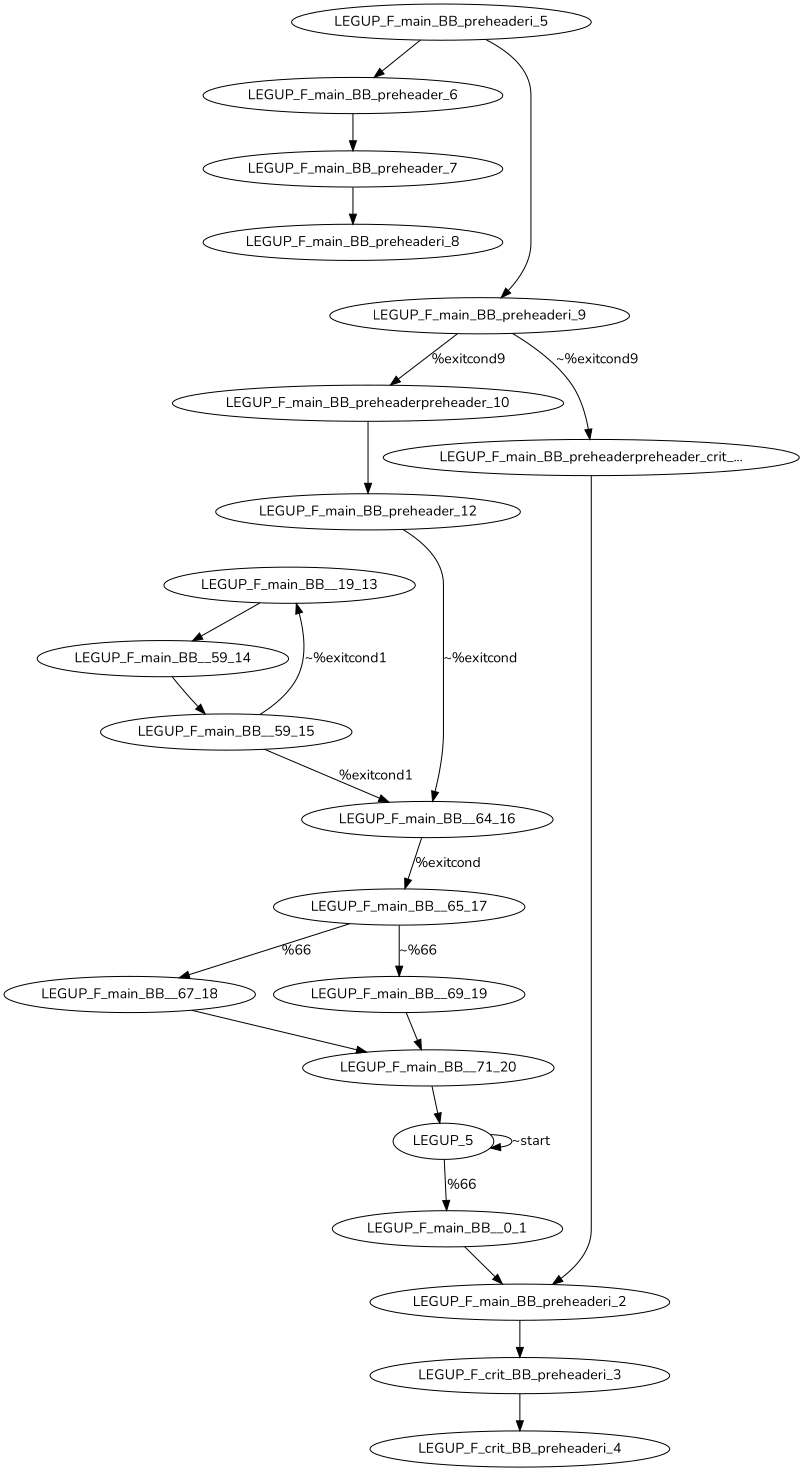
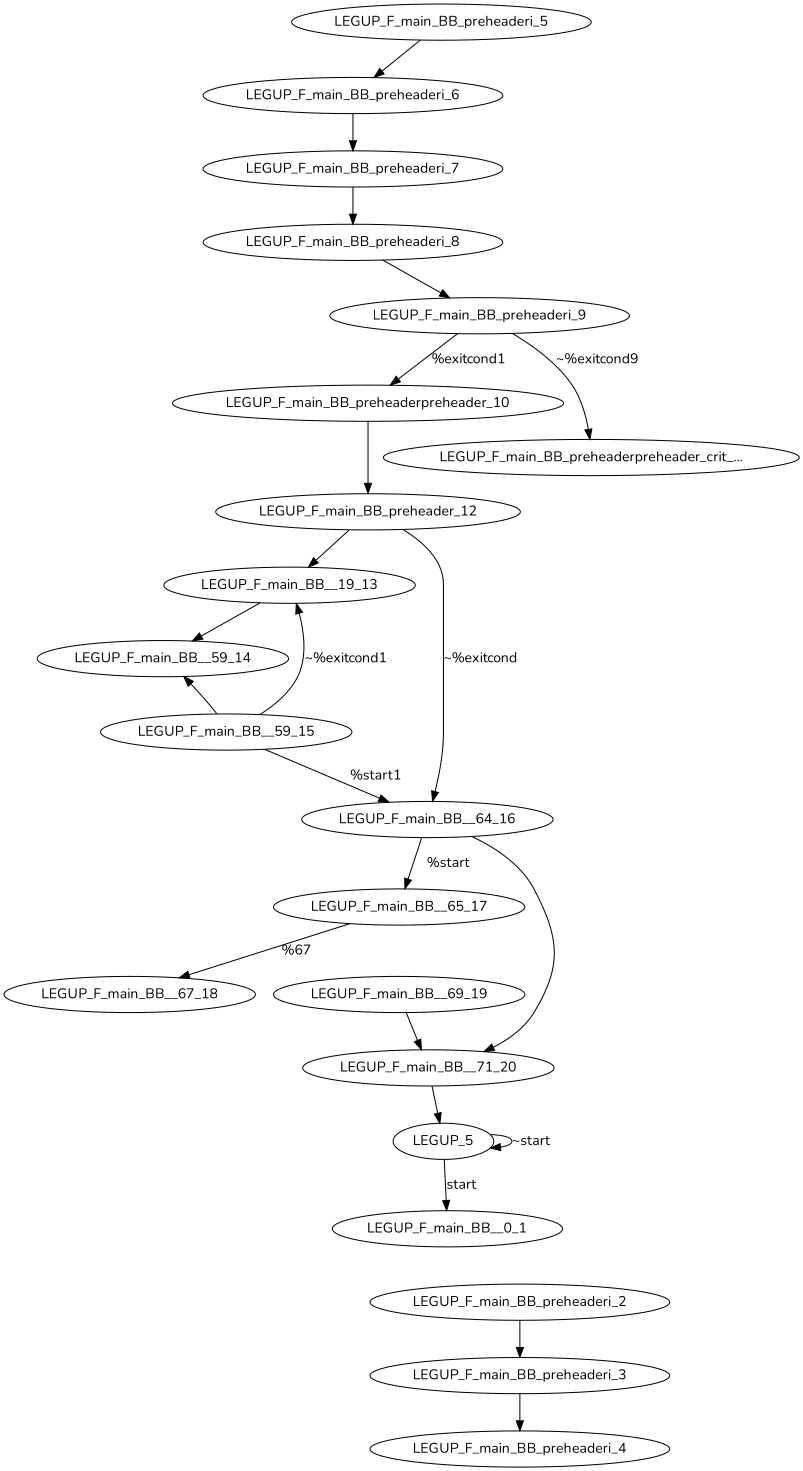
(353, 96) -> (353, 96)
(531, 158) -> (412, 276)
(353, 169) -> (353, 169)
(469, 359) -> (469, 359)
none -> (333, 545)
(185, 692) -> (204, 699)
(376, 776) -> (376, 776)
(448, 863) -> (448, 863)
(591, 882) -> none
(399, 946) -> none
(297, 951) -> (297, 951)
(274, 1030) -> (553, 937)
(462, 1185) -> (462, 1185)
(480, 1262) -> none
(520, 1376) -> (520, 1376)
(520, 1449) -> (520, 1449)
